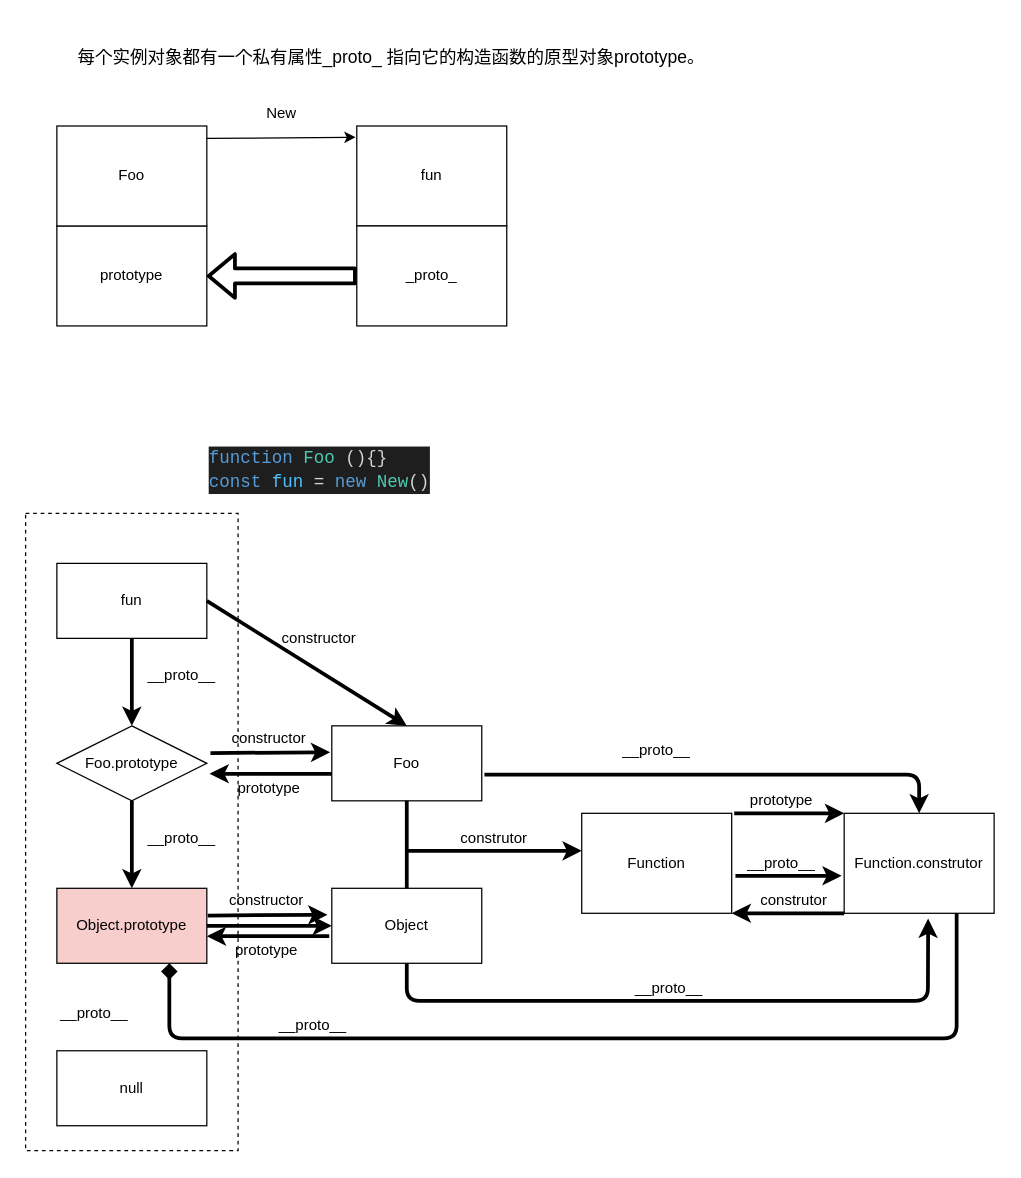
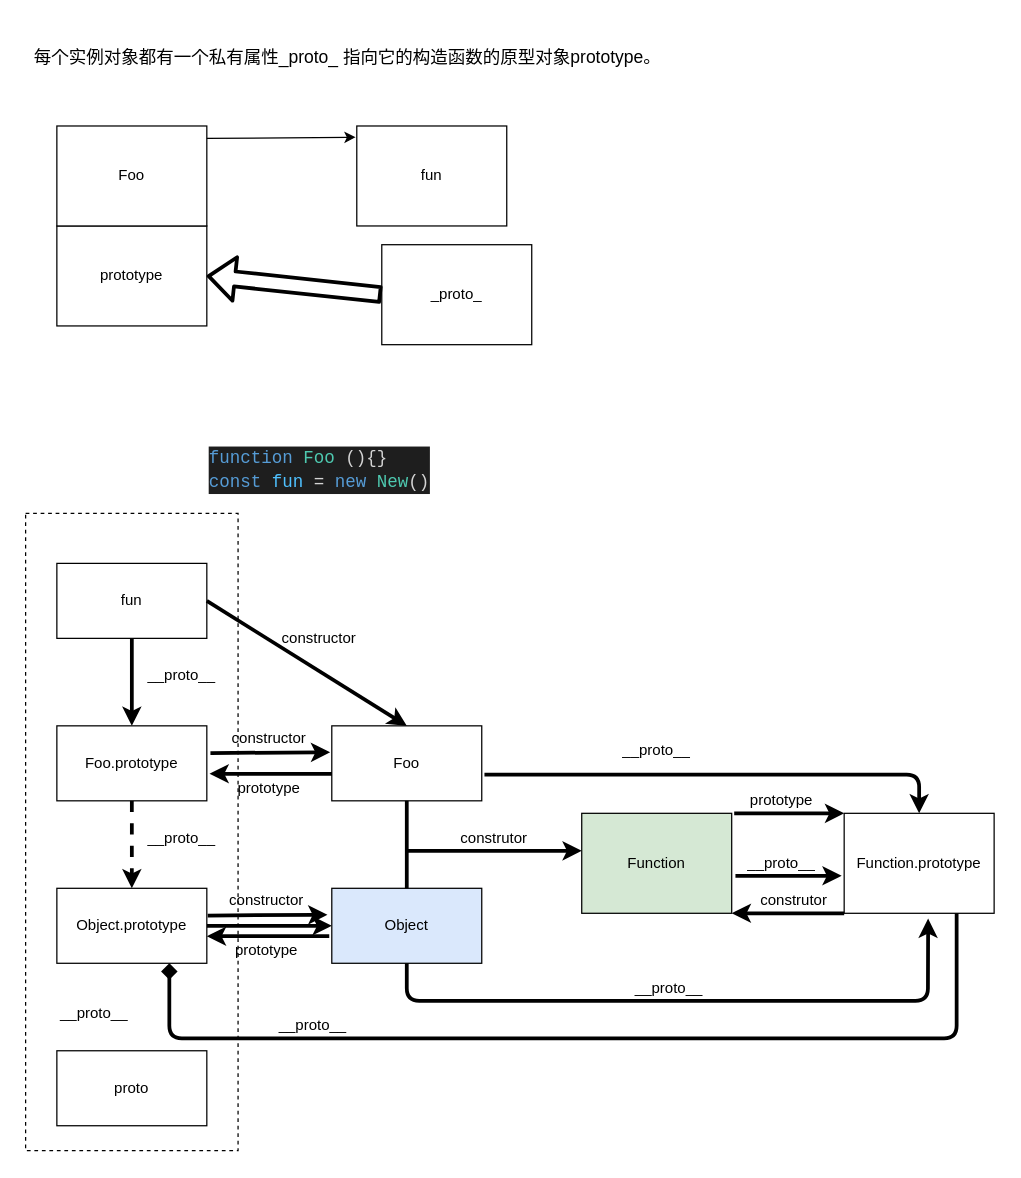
(394, 57) -> (351, 57)
(282, 113) -> none
(432, 276) -> (457, 294)
(132, 763) -> (132, 763)
(132, 817) -> (132, 817)
(657, 863) -> (657, 863)
(919, 863) -> (919, 863)
(132, 926) -> (132, 926)
(407, 926) -> (407, 926)
(132, 1088) -> (132, 1088)
